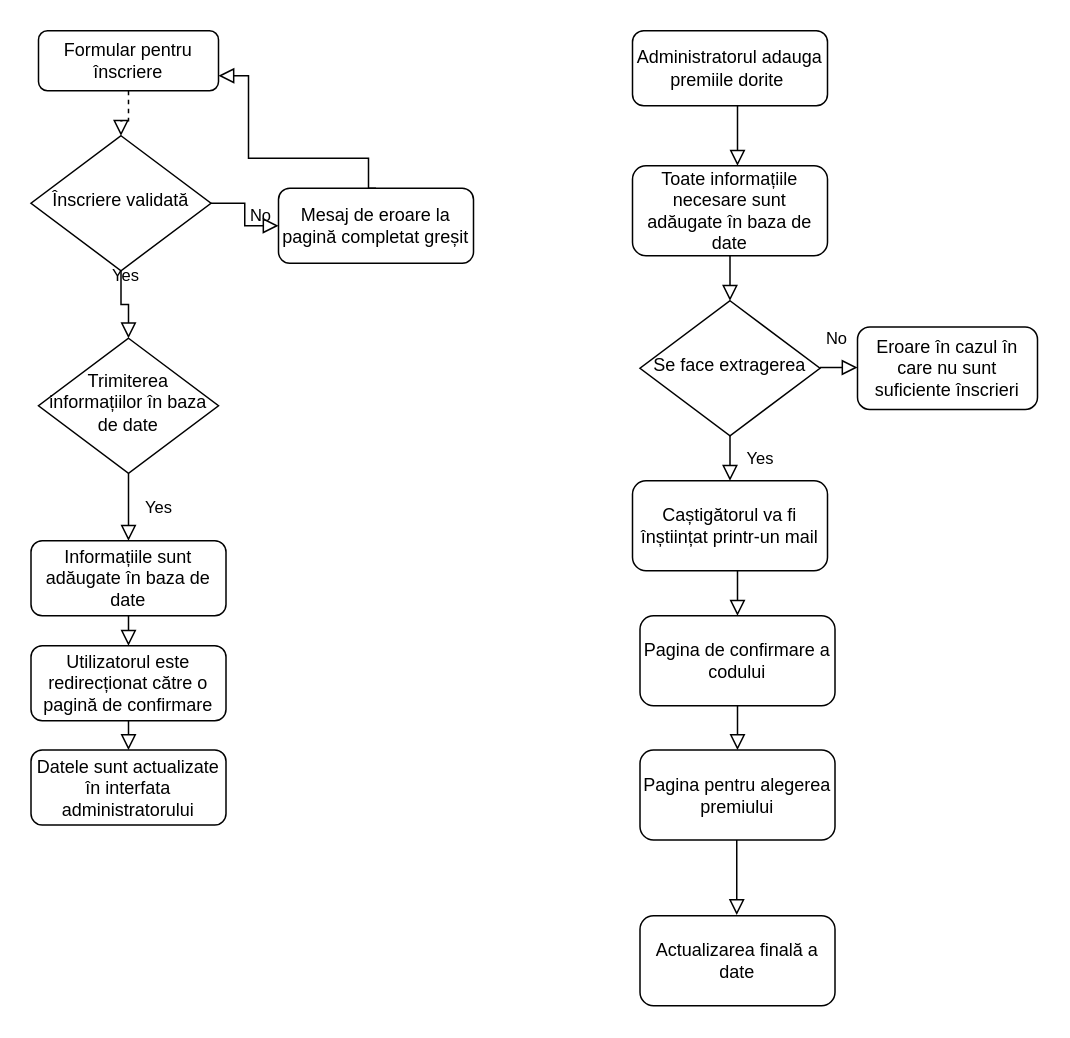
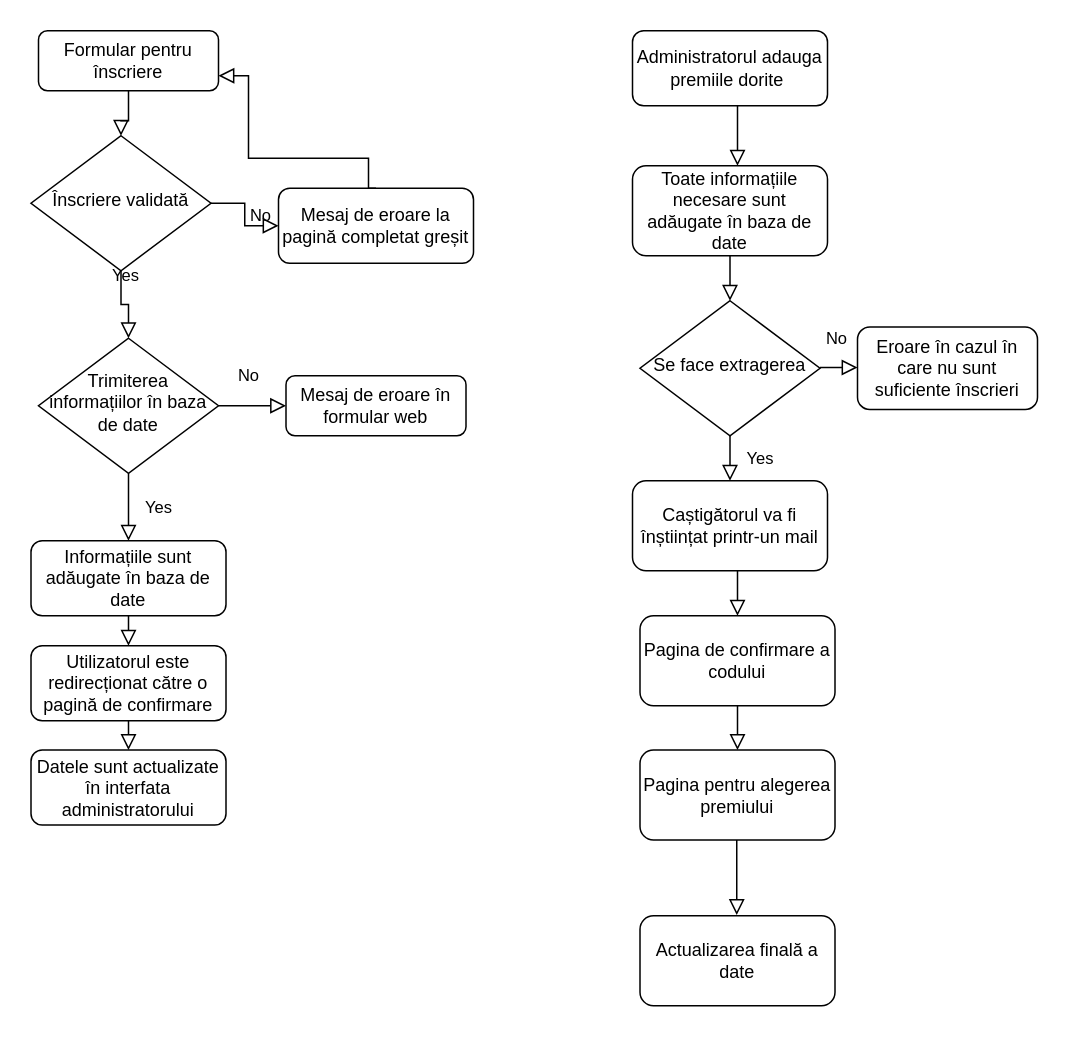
(128, 106) -> (128, 106)
none -> (244, 406)
none -> (376, 406)
